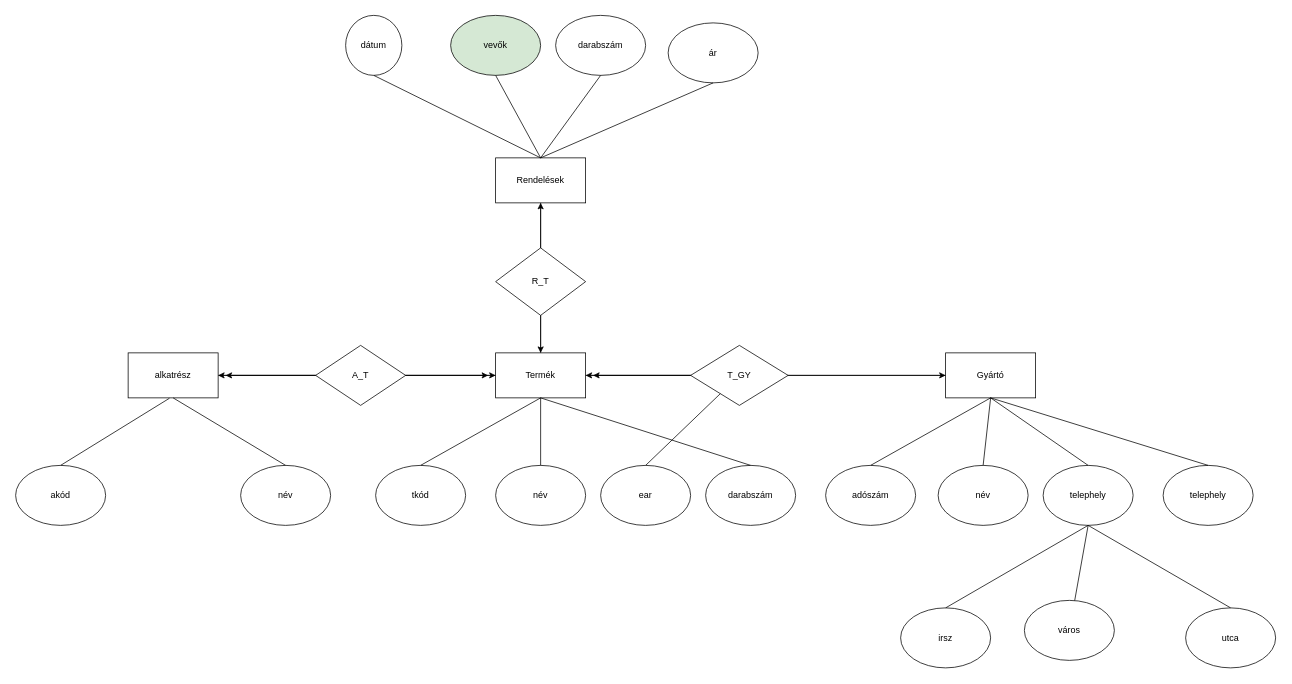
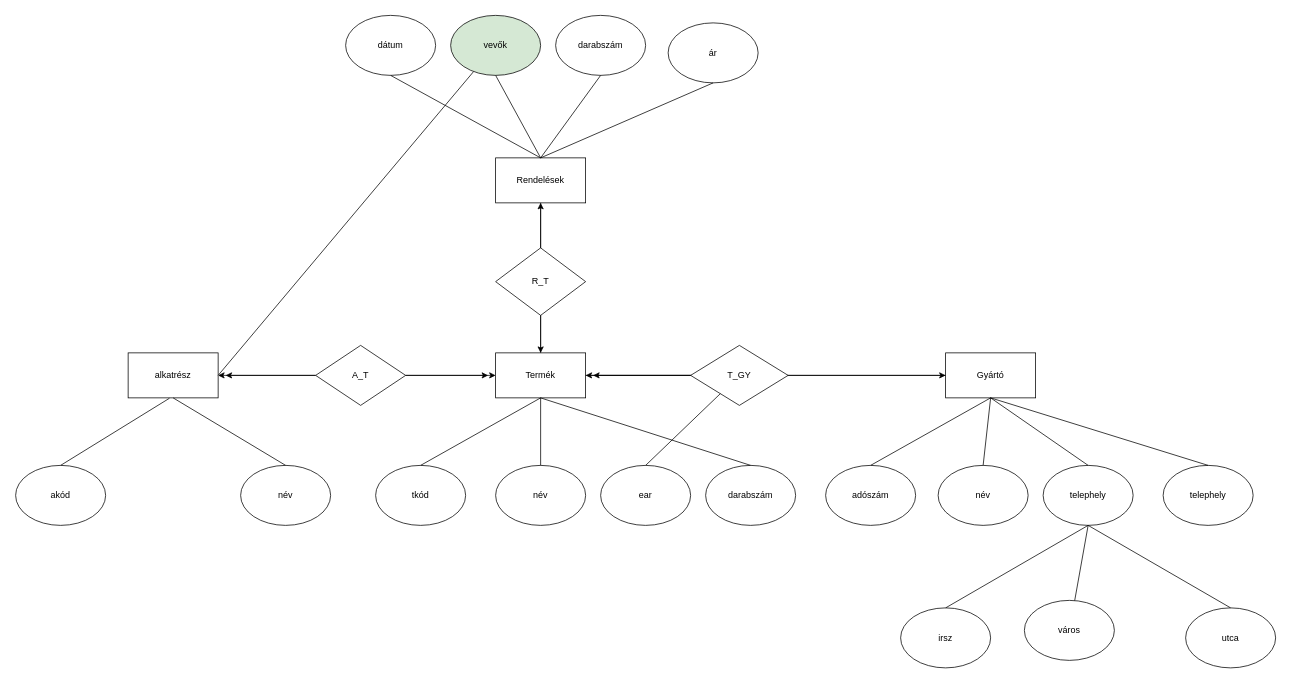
(374, 45) -> (390, 45)
(219, 375) -> (346, 223)
